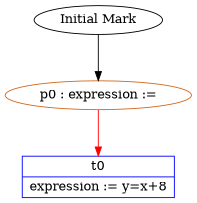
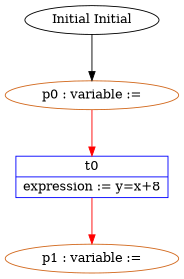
(98, 20) -> (92, 20)
(98, 95) -> (92, 95)
none -> (92, 259)
